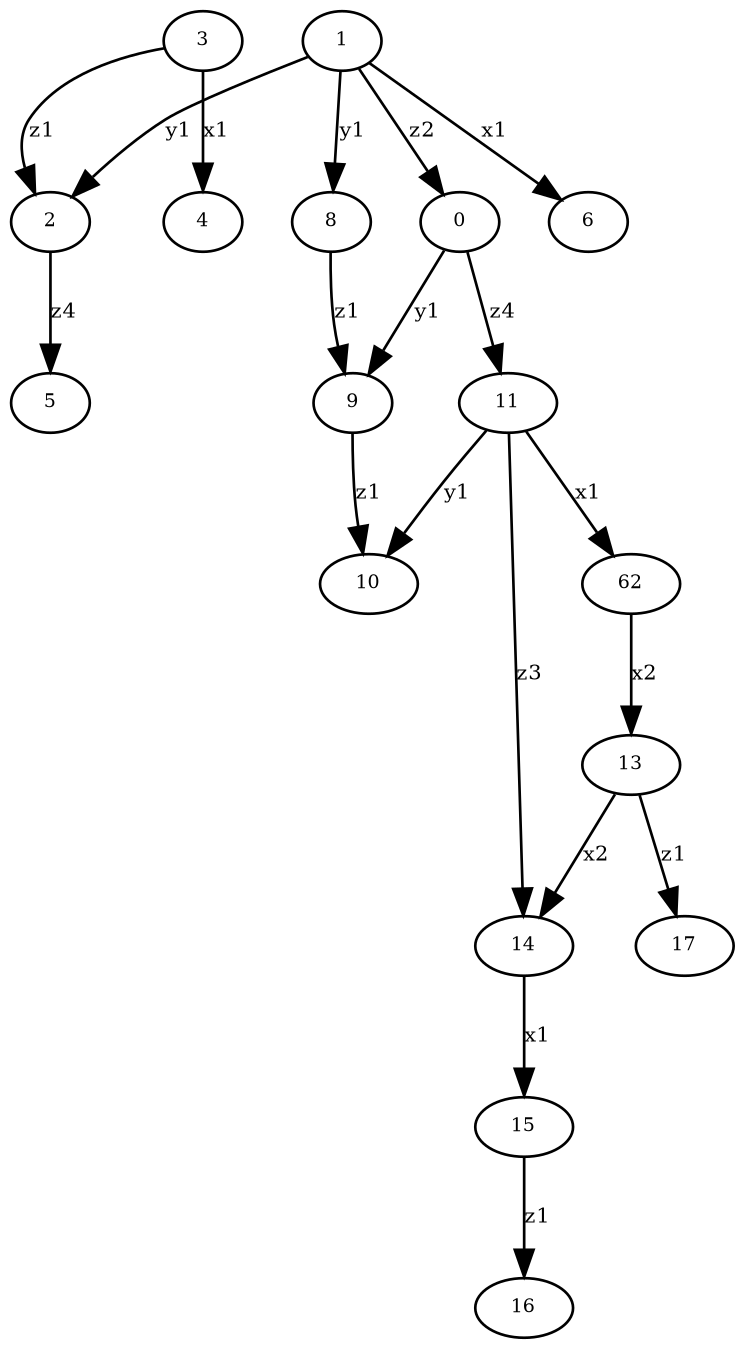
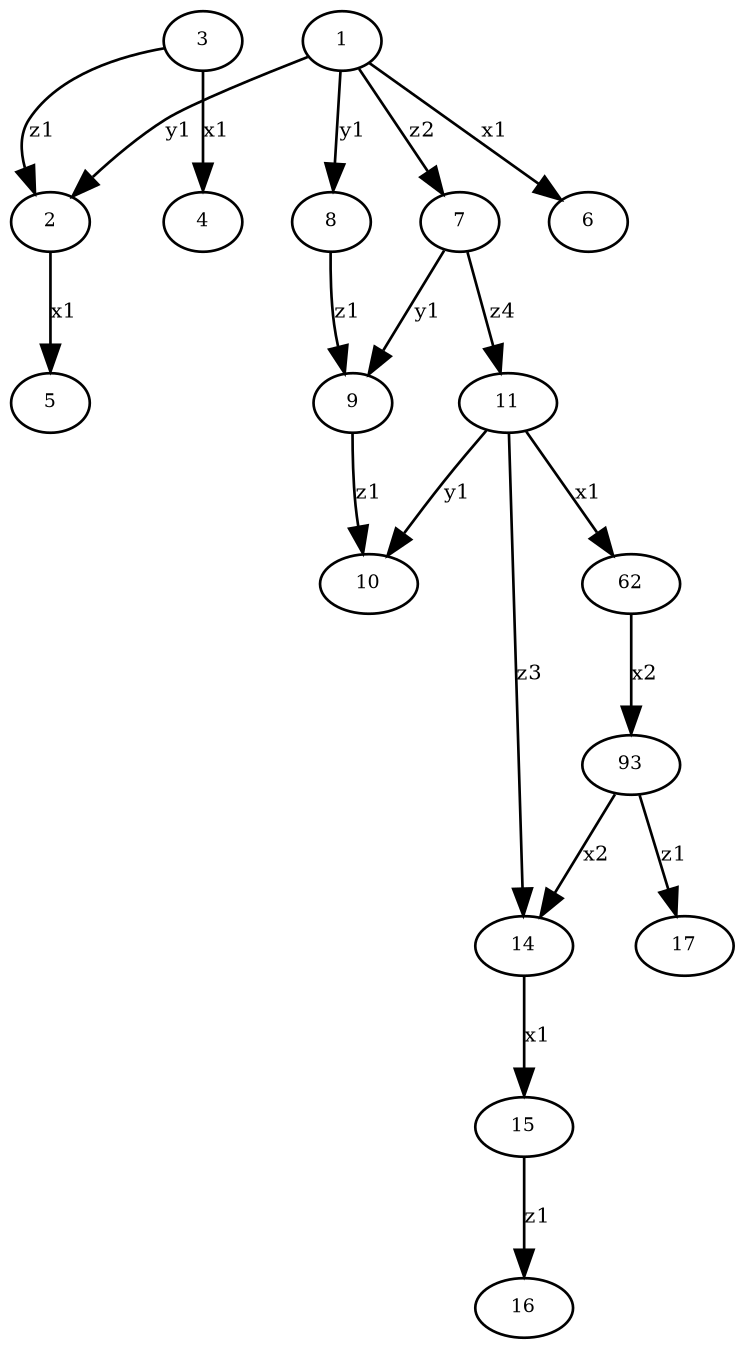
(460, 222) -> (460, 222)
(64, 312) -> (64, 312)
(631, 765) -> (631, 765)
